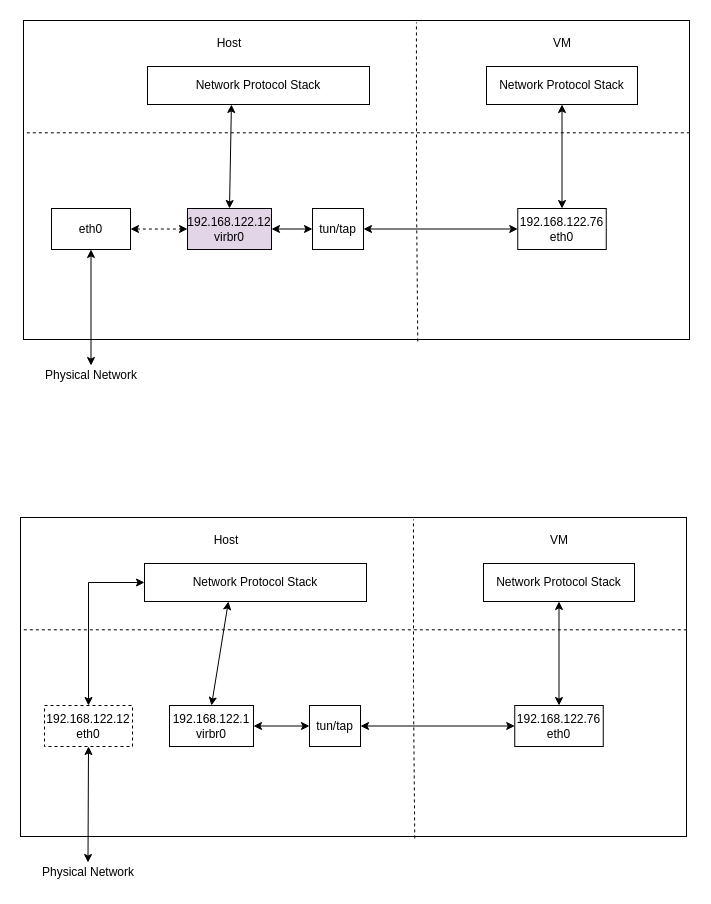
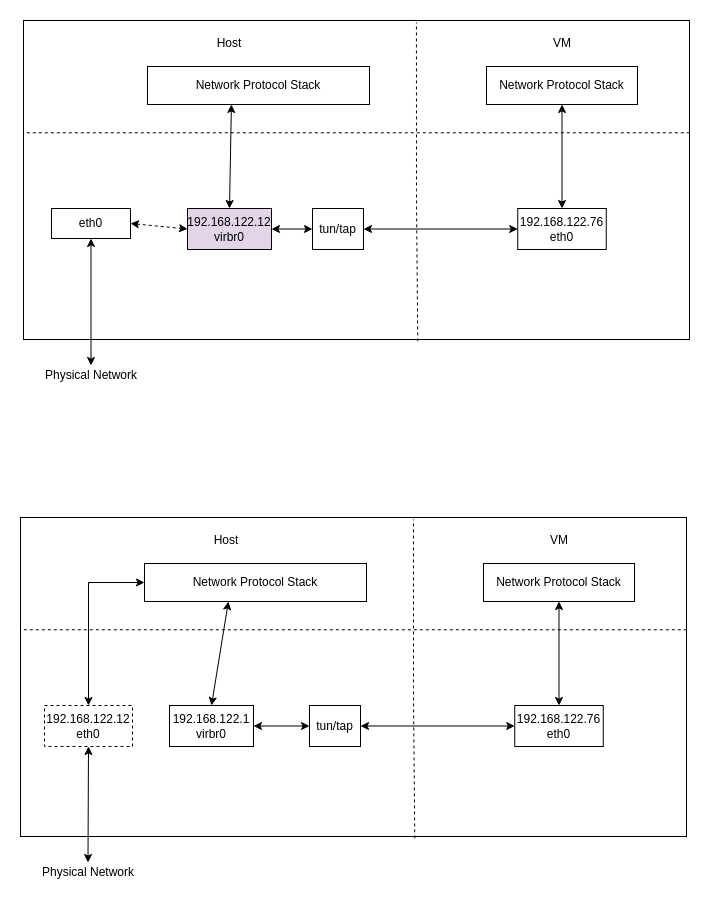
(91, 229) -> (91, 224)
